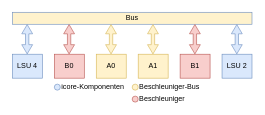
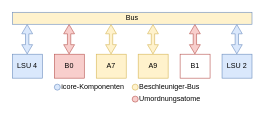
(111, 66) -> (111, 66)
(153, 66) -> (153, 66)
(195, 66) -> (195, 66)
(164, 99) -> (170, 99)
